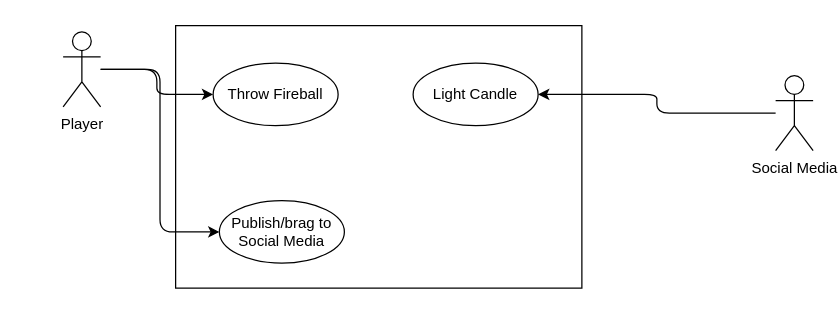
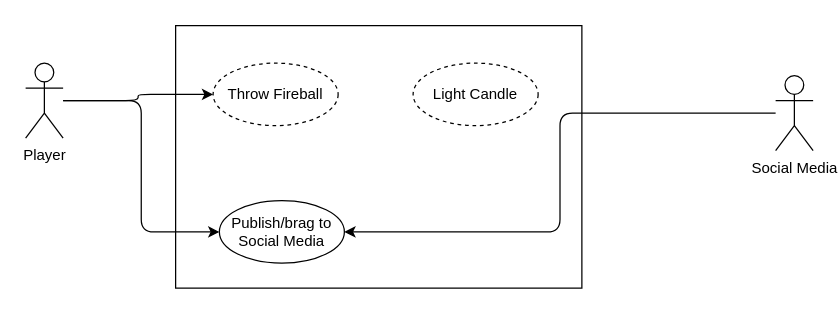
(82, 69) -> (44, 101)
(276, 94) -> (276, 94)
(476, 94) -> (476, 94)
(607, 94) -> (559, 226)
